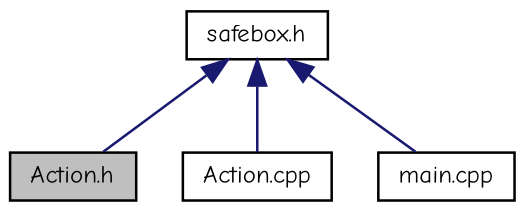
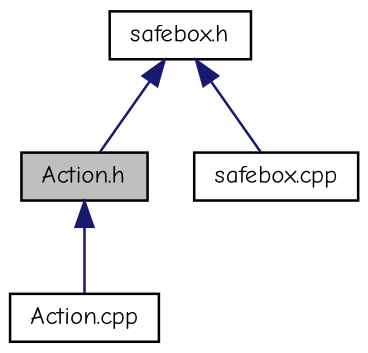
(257, 119) -> (84, 260)
(446, 177) -> (276, 177)
